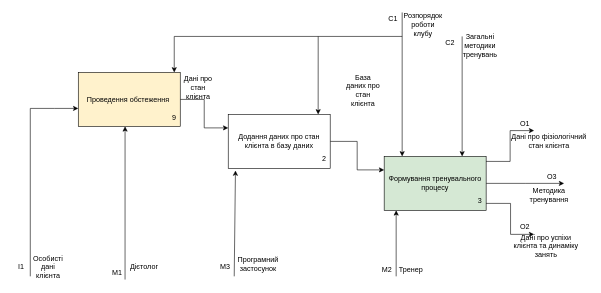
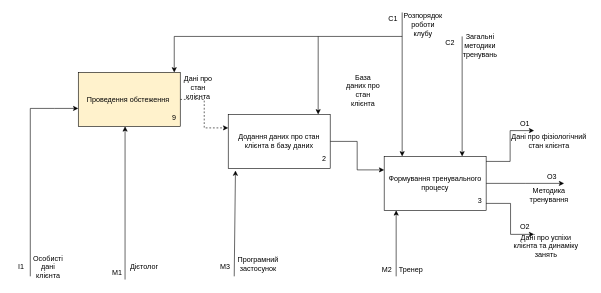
(204, 112) -> (204, 112)
(435, 183) -> (435, 183)
